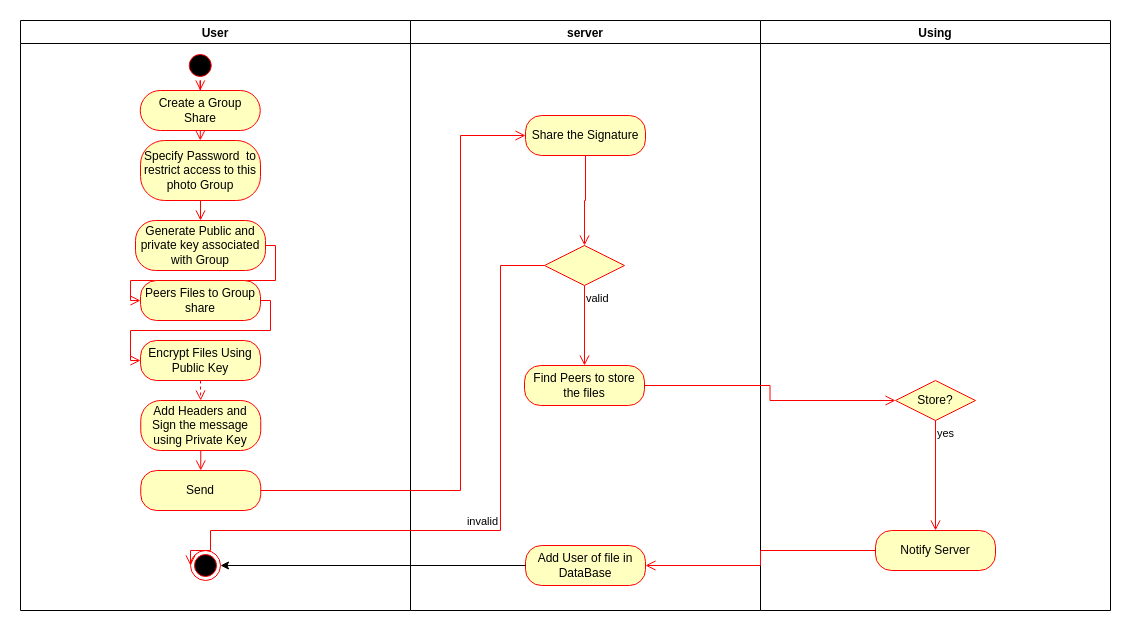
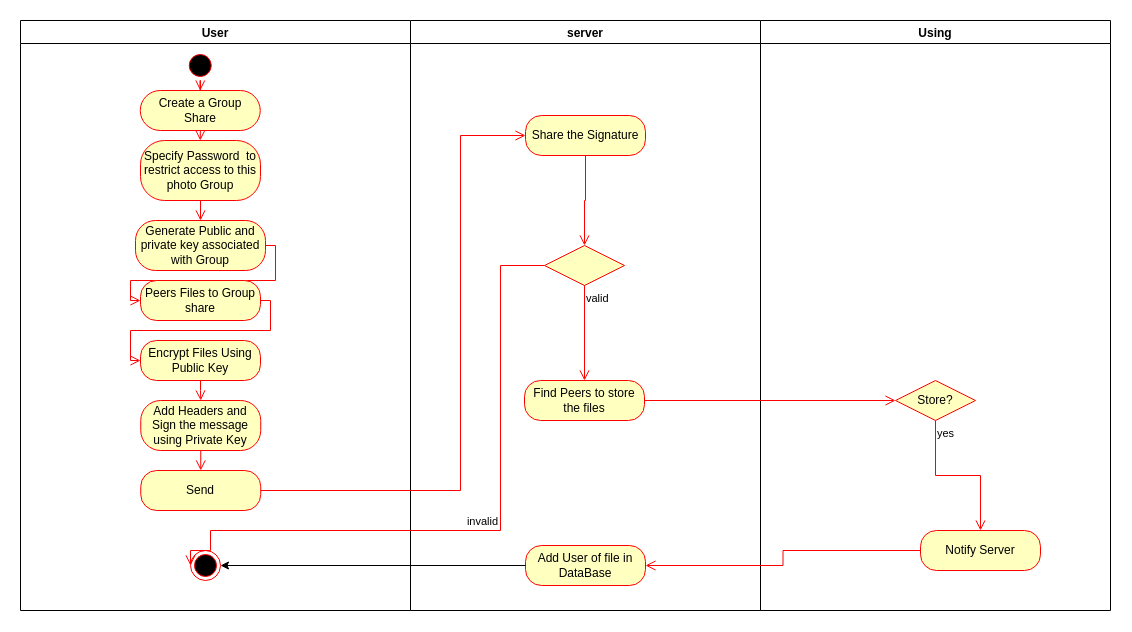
(585, 386) -> (585, 401)
(201, 390) -> (201, 390)
(936, 551) -> (981, 551)
